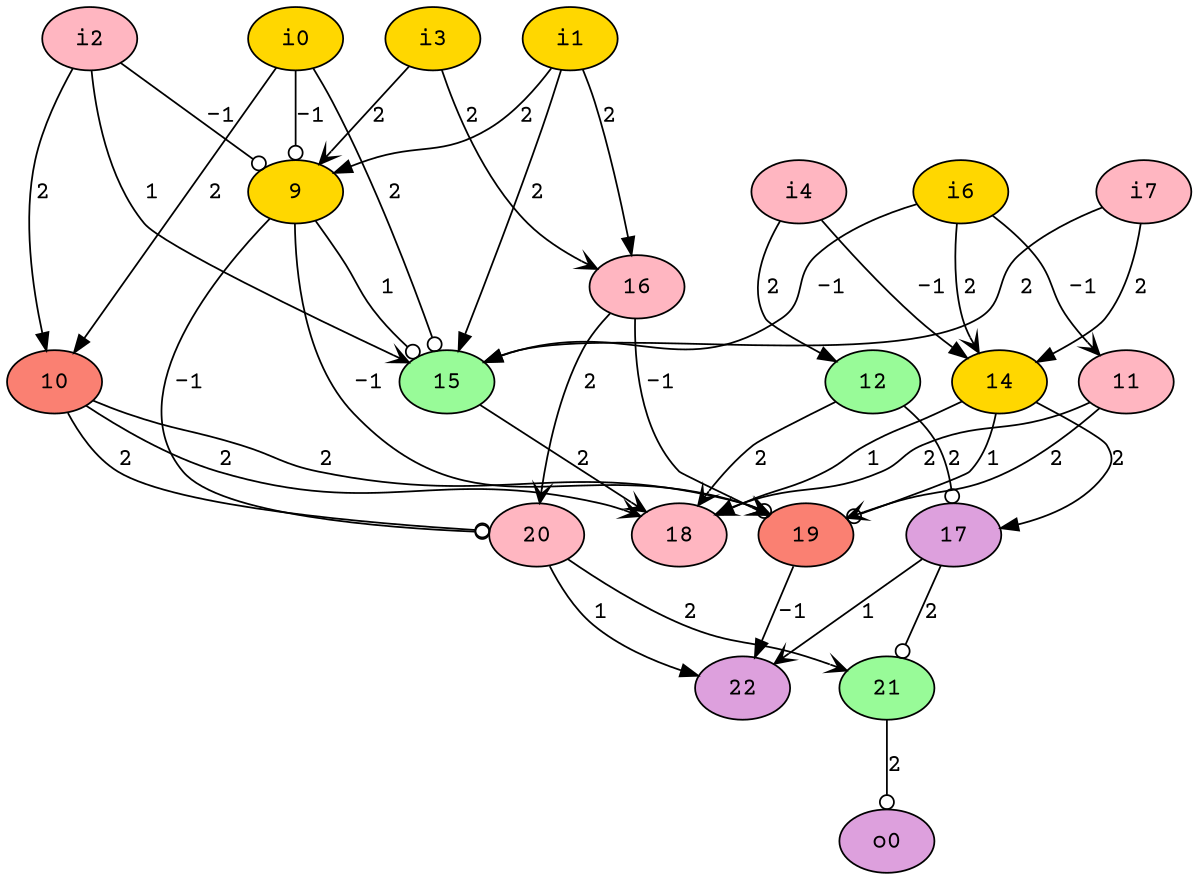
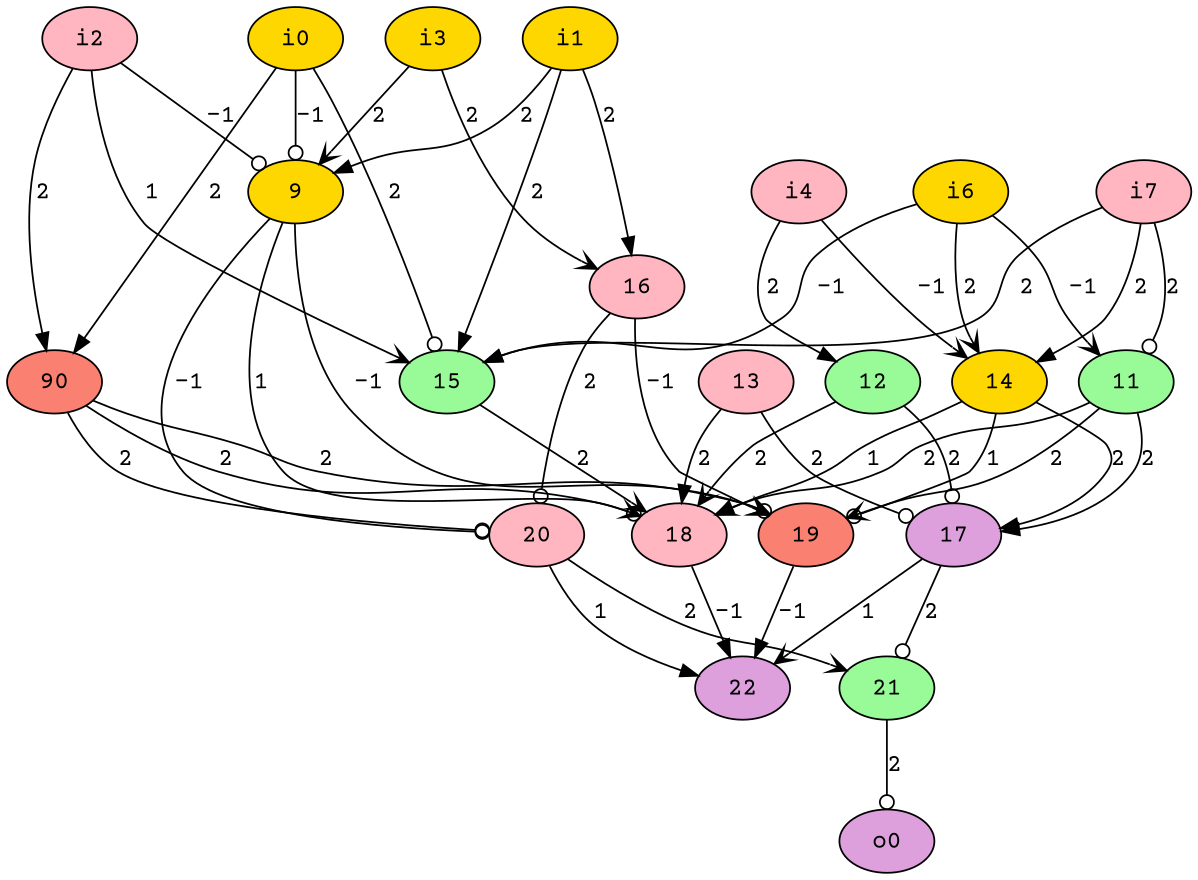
none -> (1165, 282)
(358, 286) -> (260, 431)
(884, 287) -> (884, 287)
(55, 382) -> (55, 382)
none -> (746, 382)
(1126, 382) -> (1126, 382)
(563, 396) -> (563, 396)
none -> (1108, 496)
none -> (708, 603)
